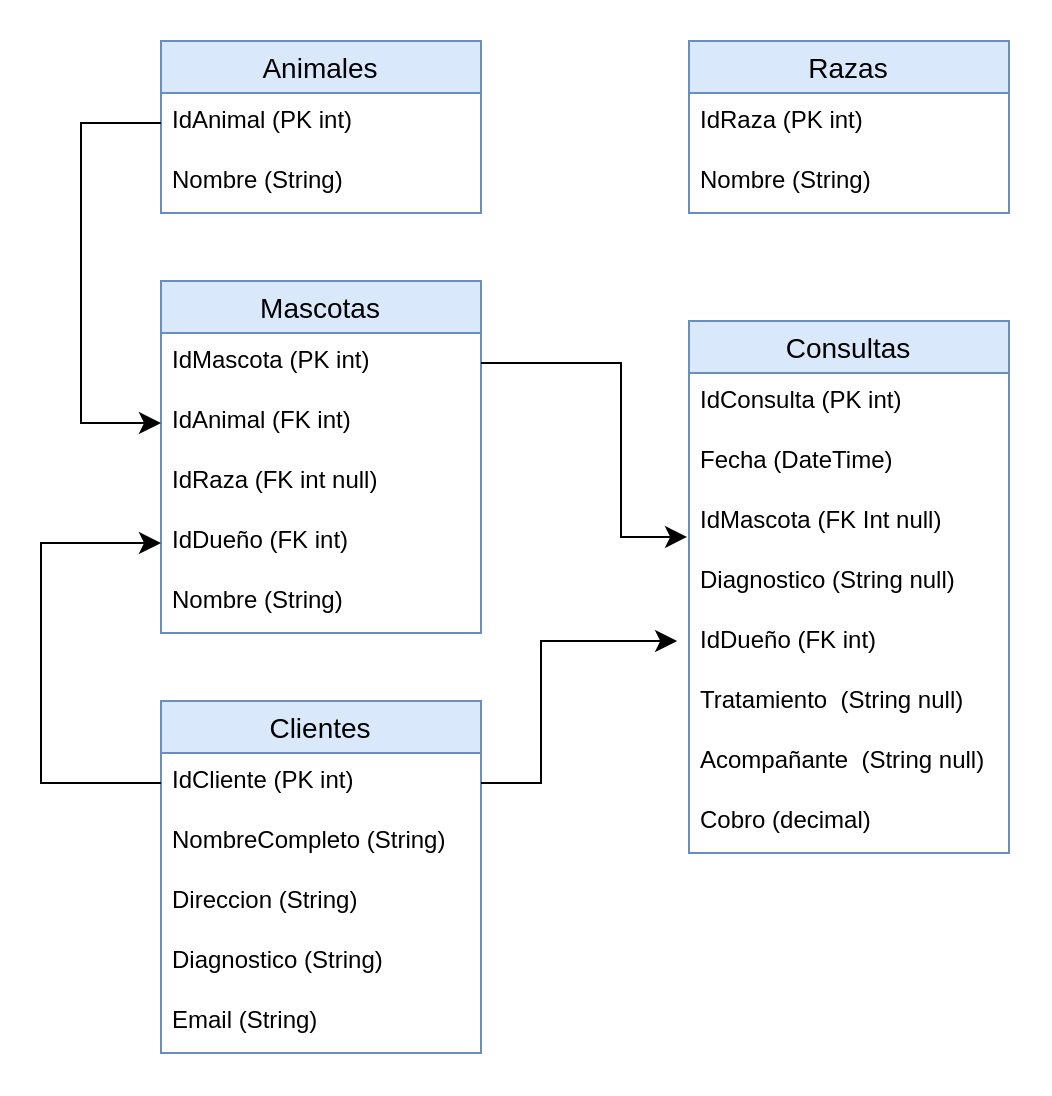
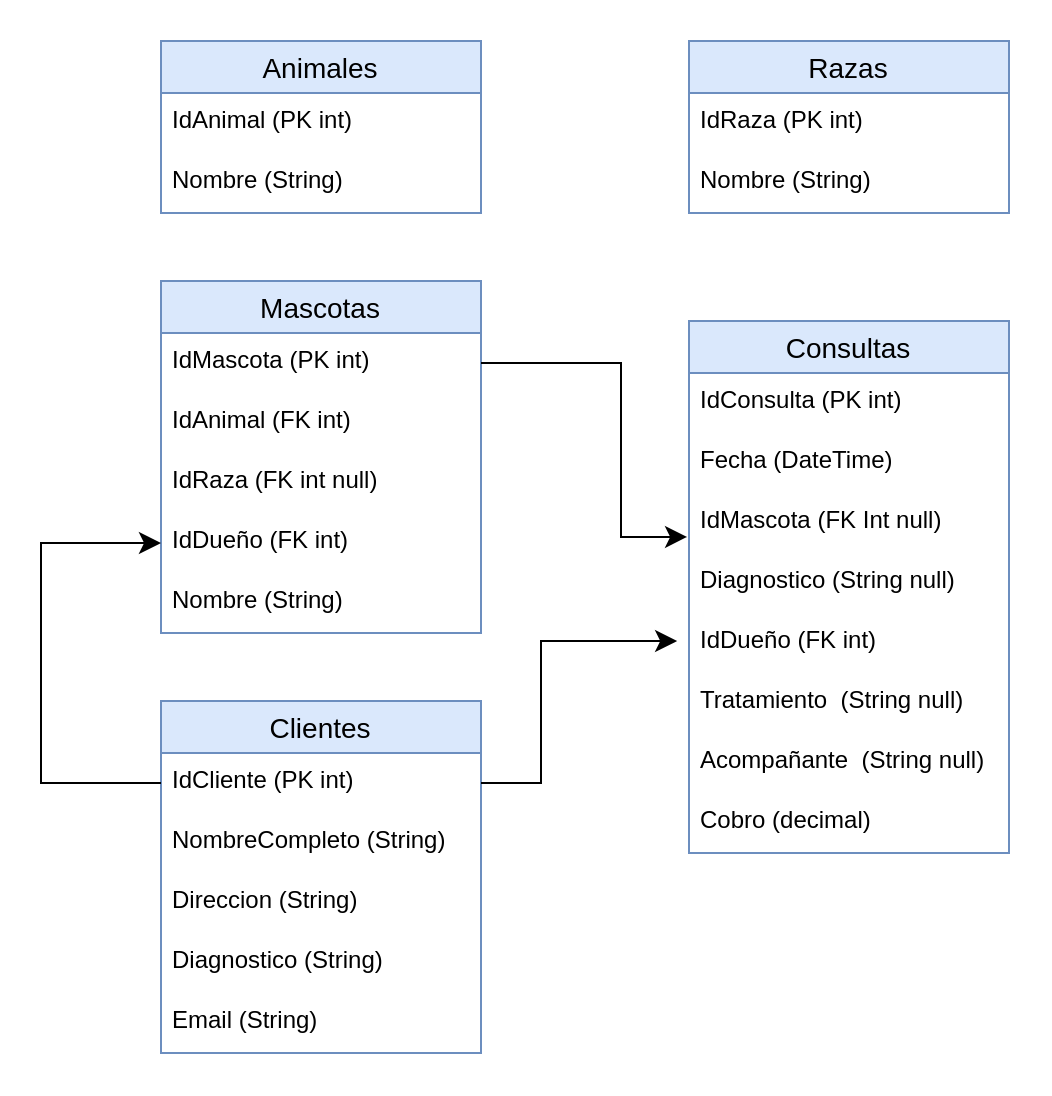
(81, 266) -> none
